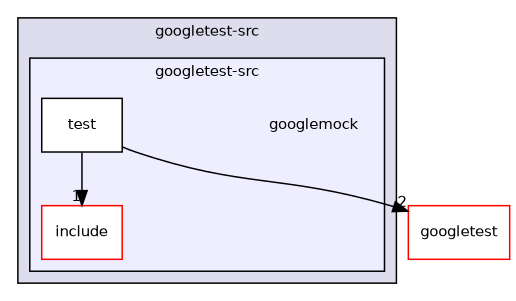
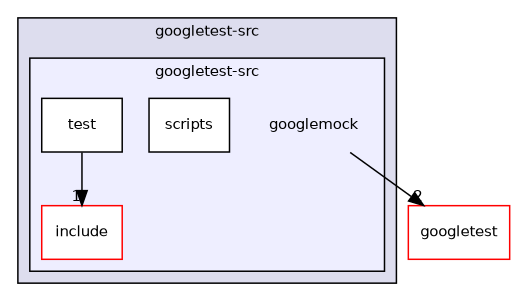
none -> (189, 125)
(257, 180) -> (375, 170)
